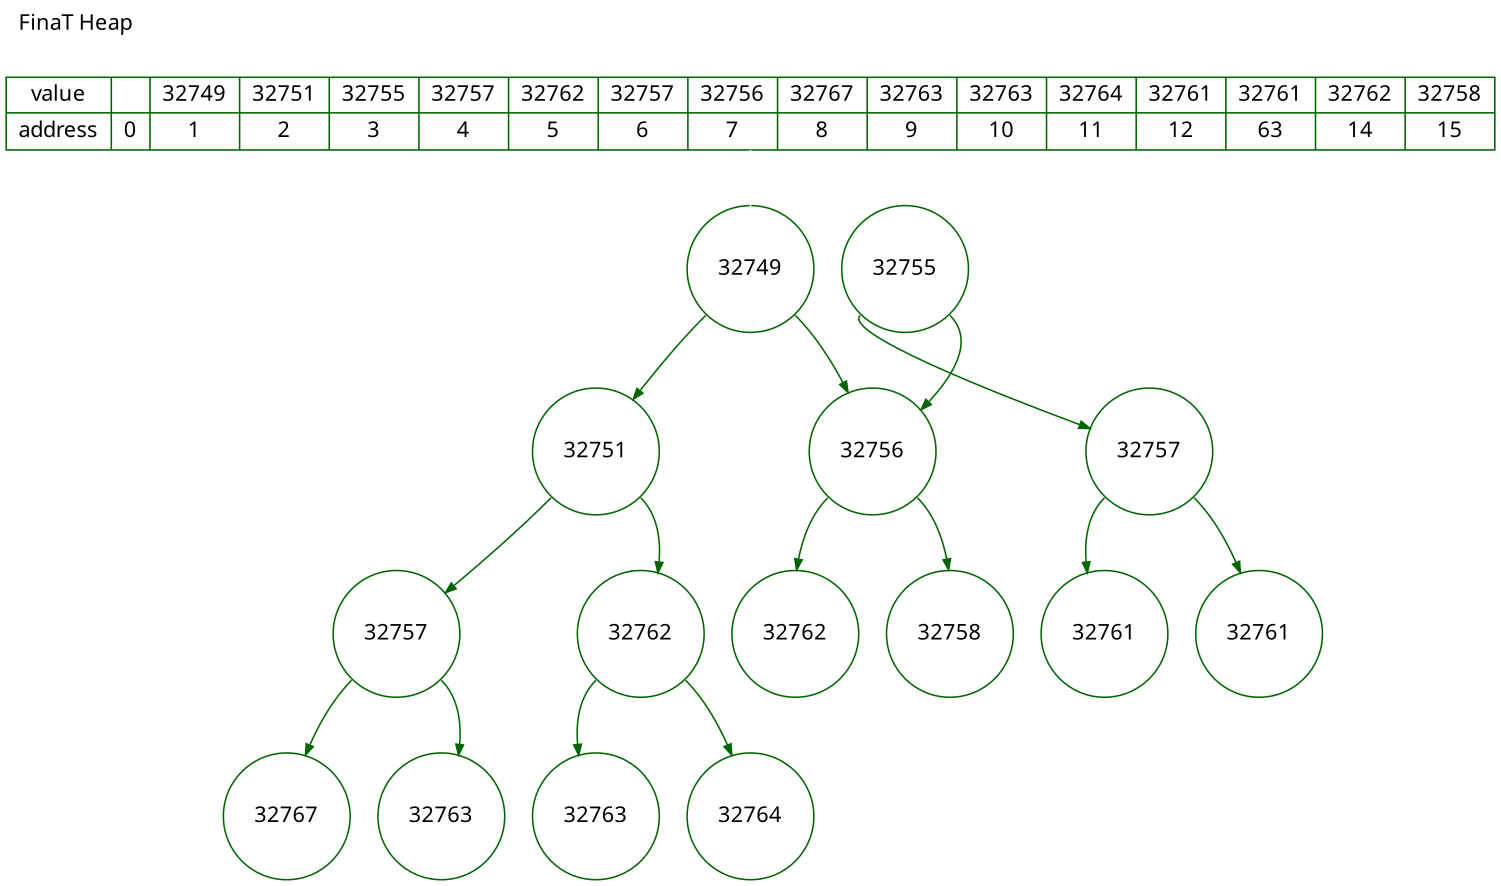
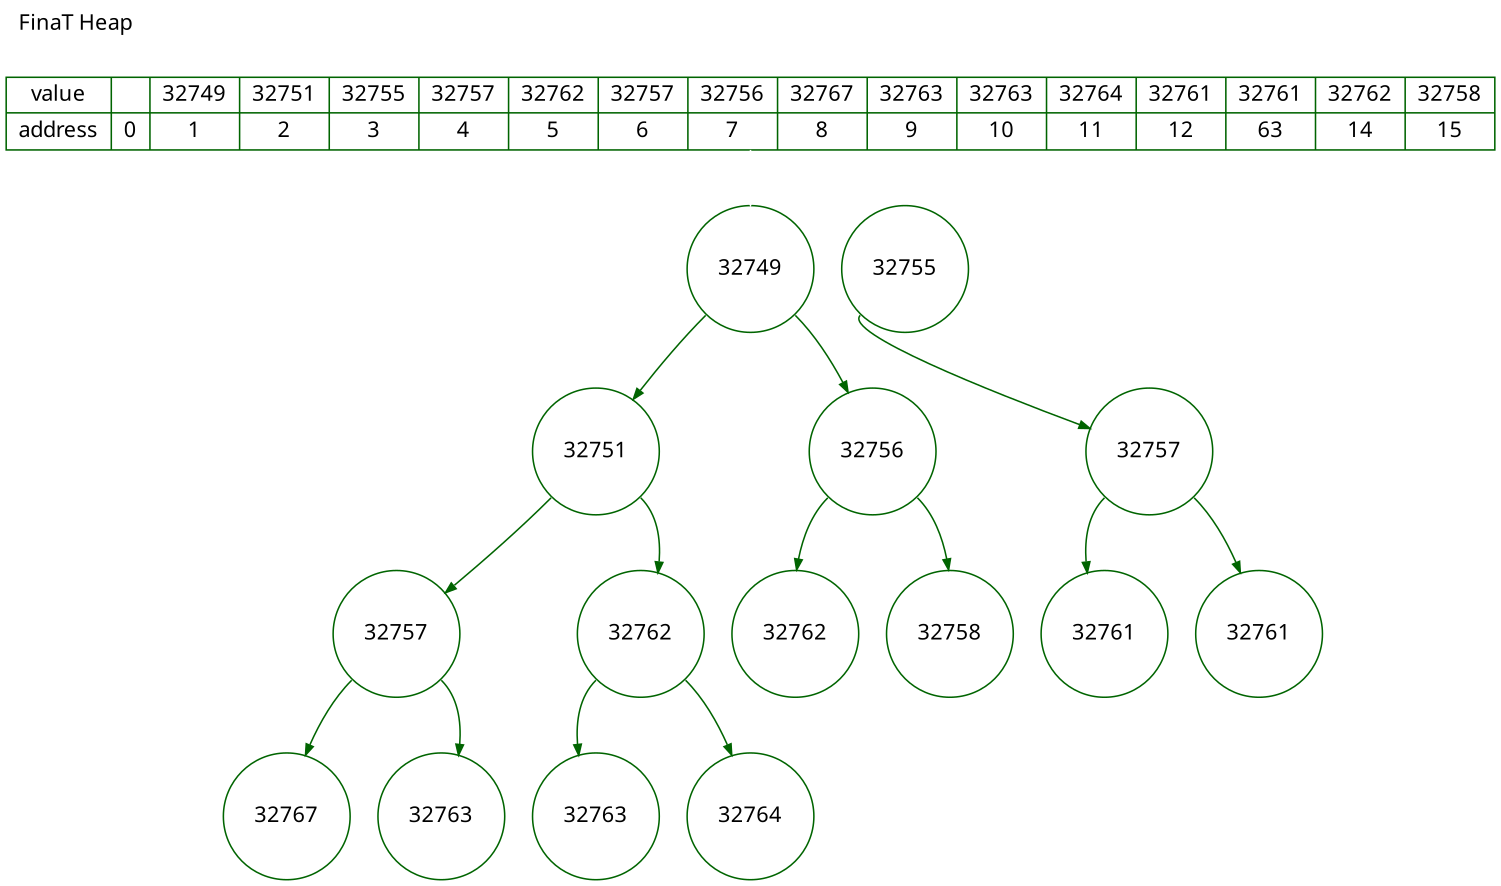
(957, 361) -> none
